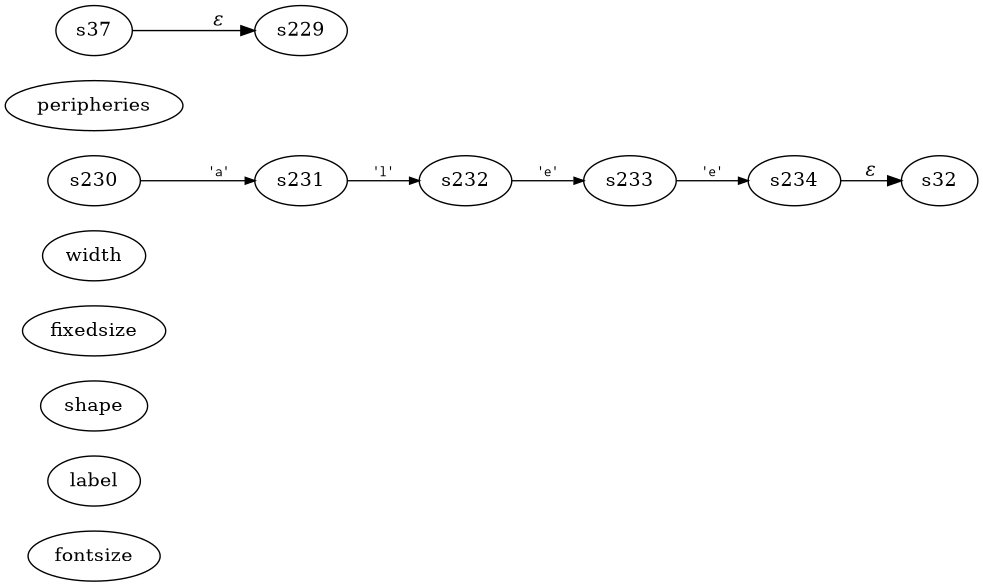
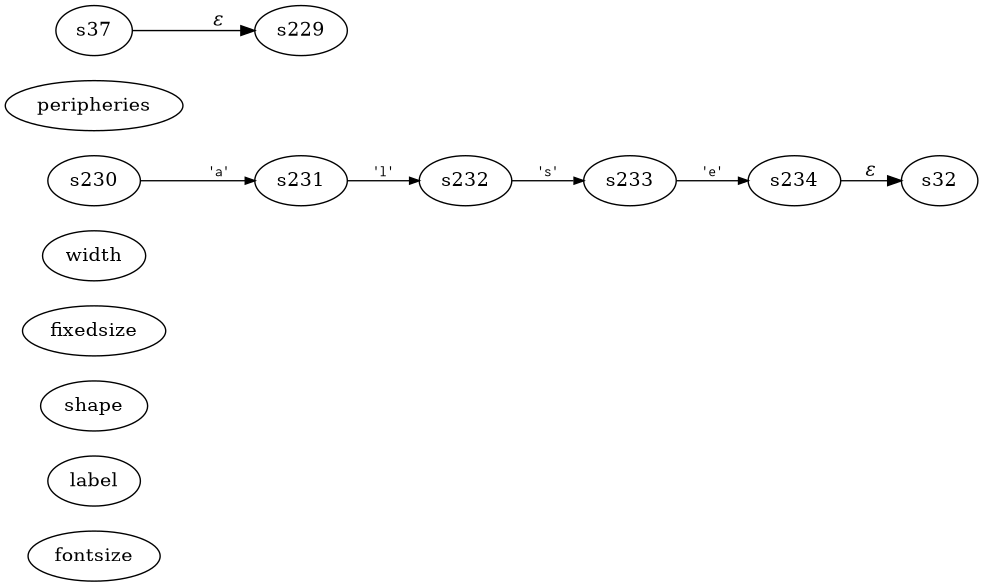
(548, 172) -> (548, 172)
